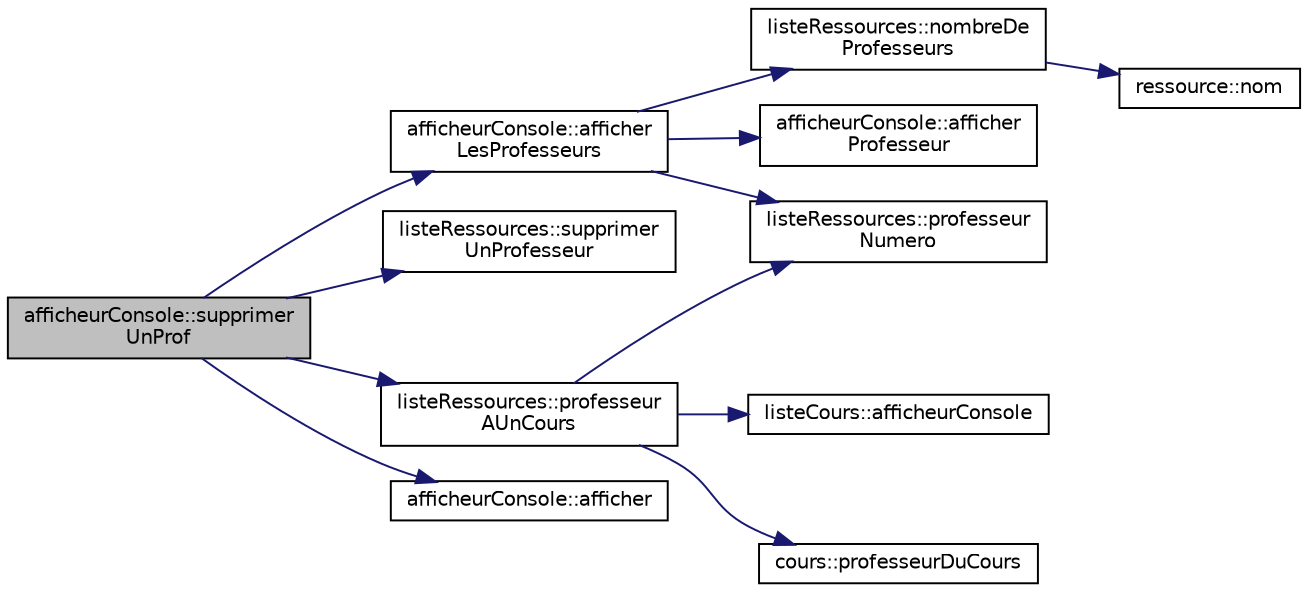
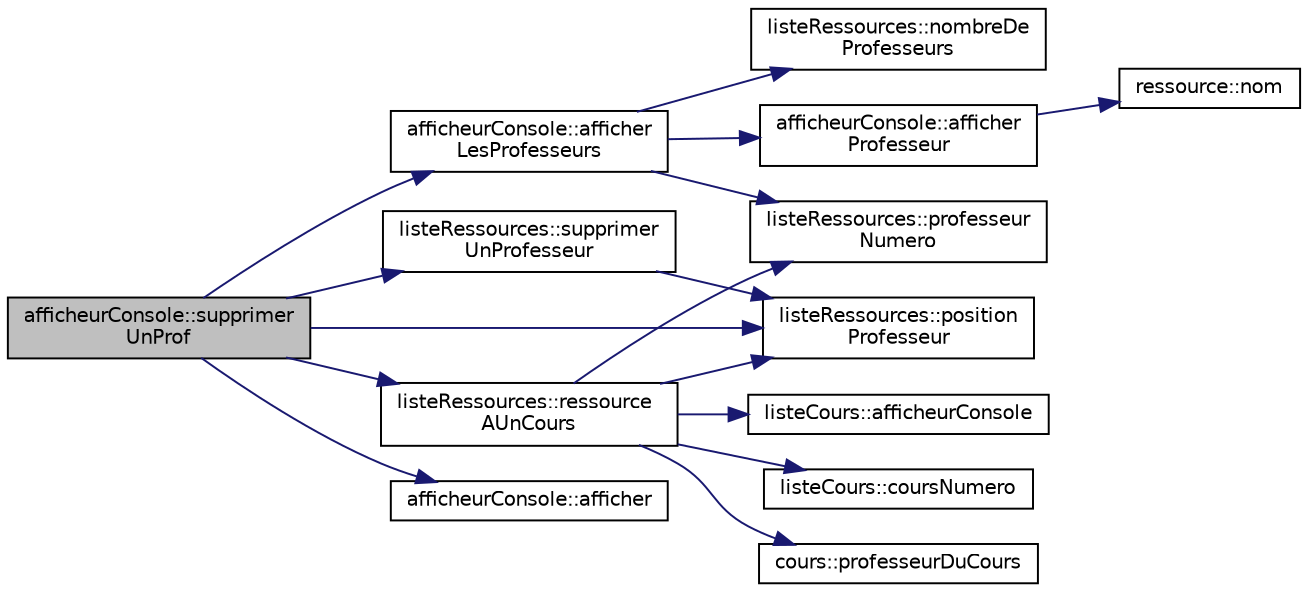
(1073, 67) -> (1068, 110)
none -> (898, 328)
(529, 414) -> (529, 414)
none -> (898, 489)
